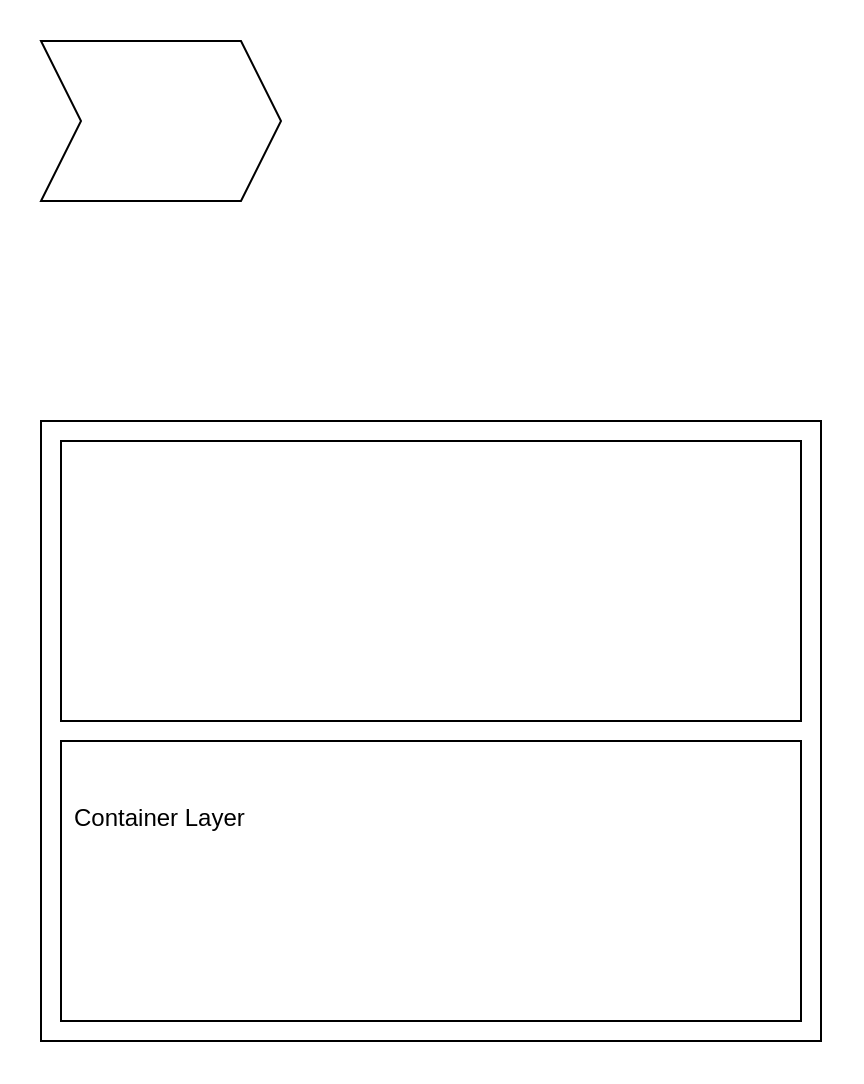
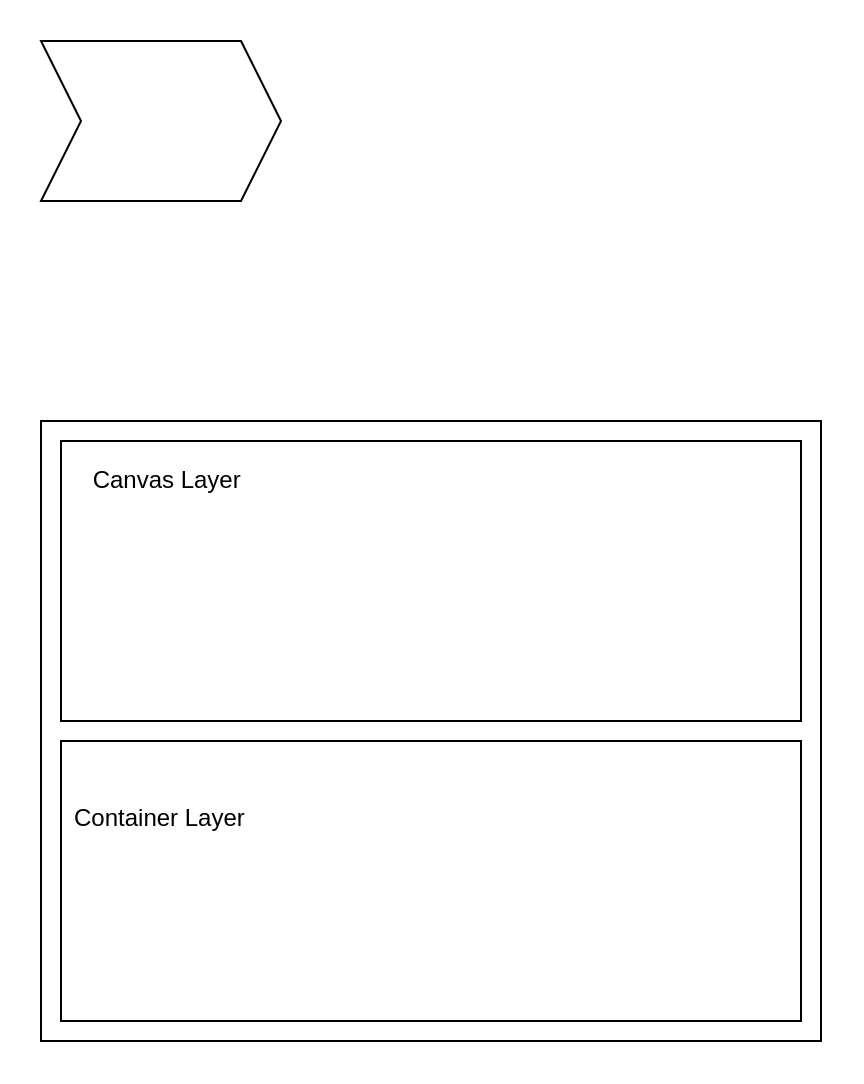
none -> (171, 481)
